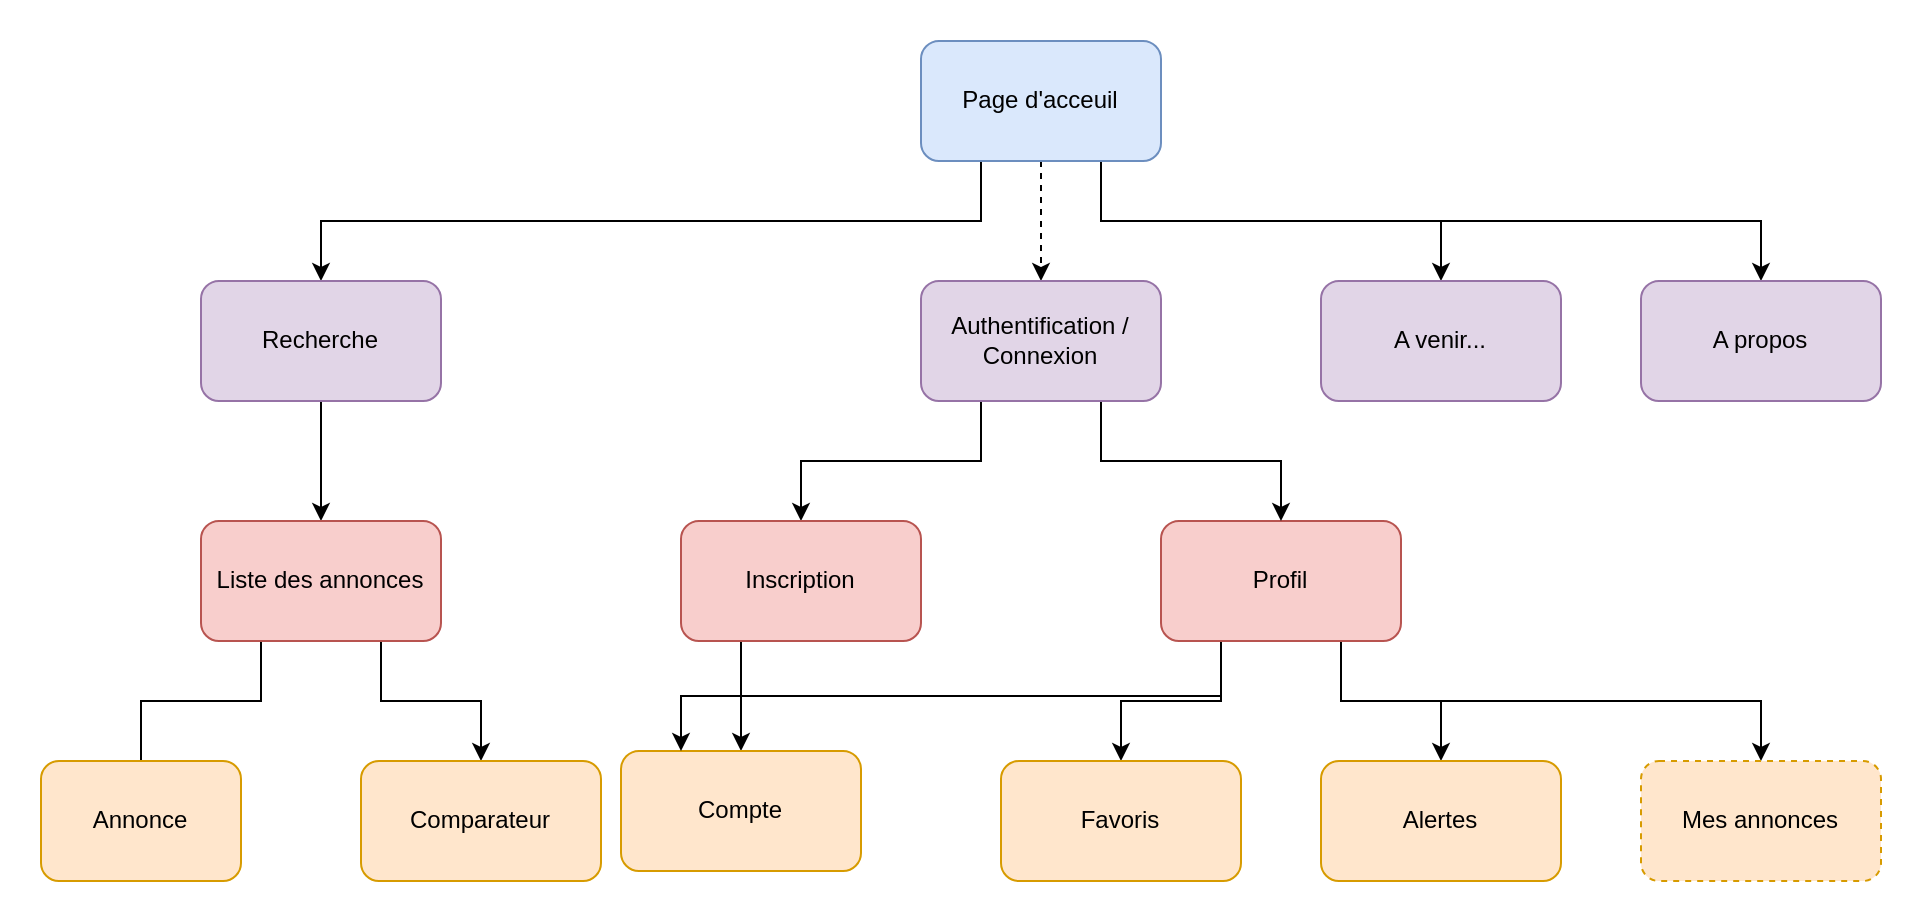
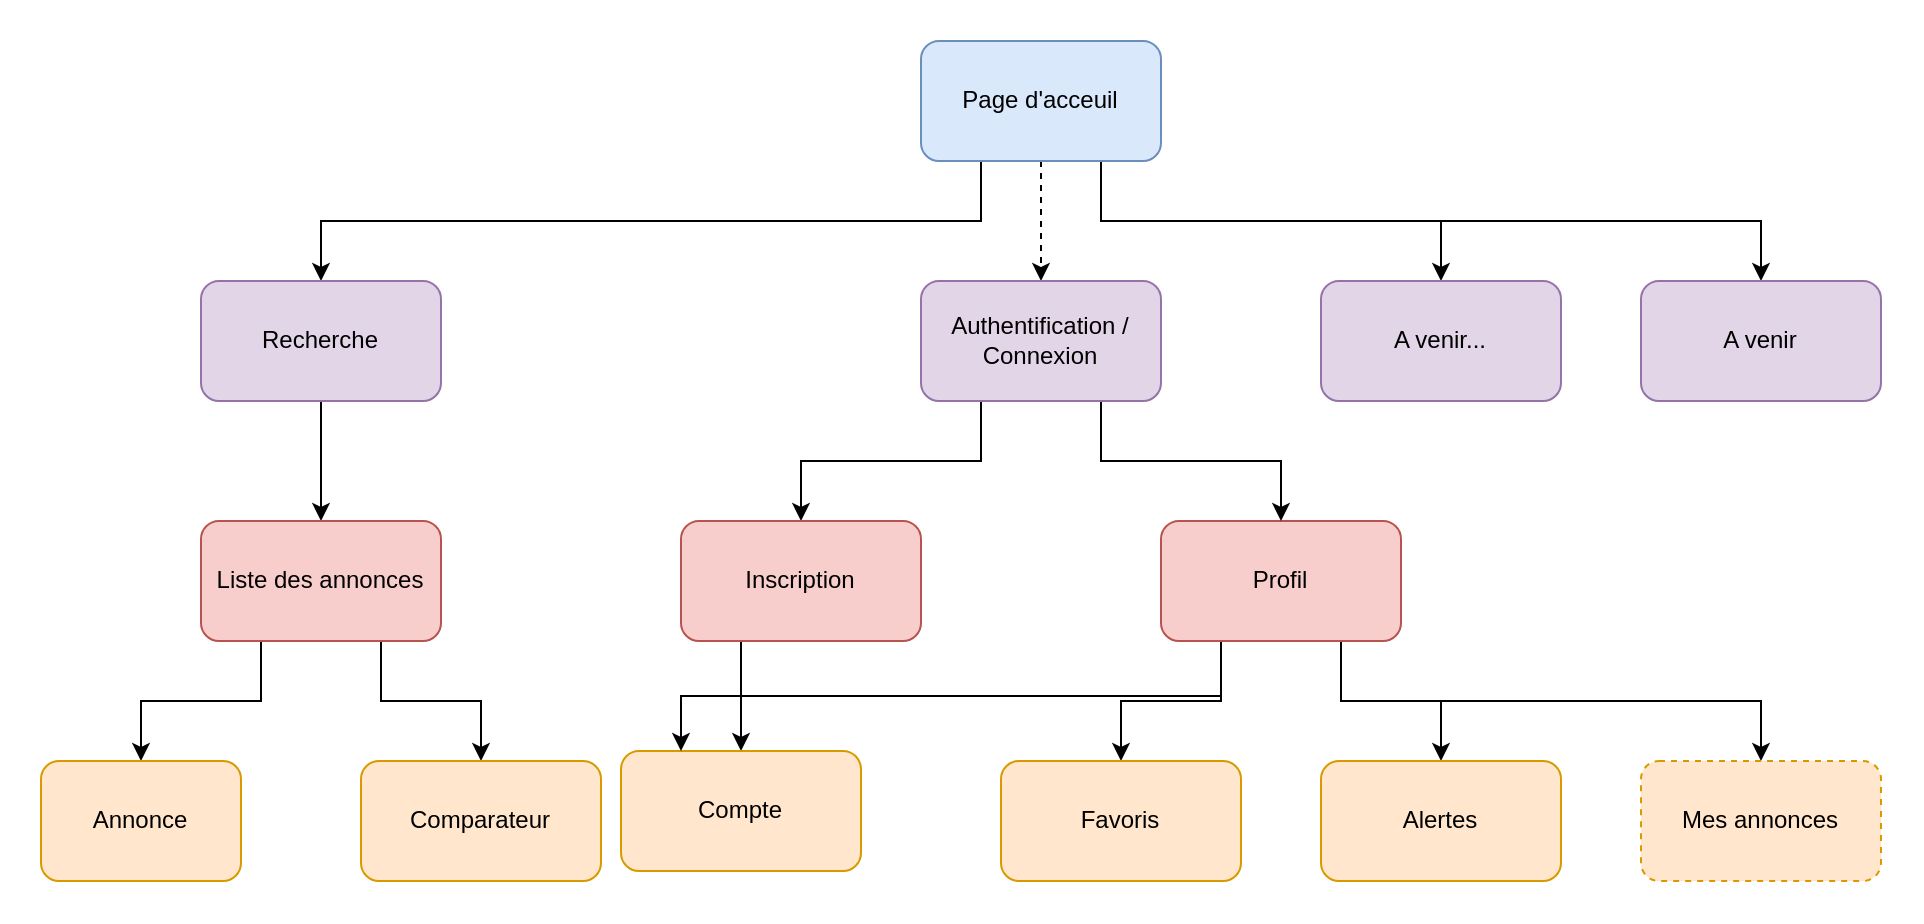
(1761, 341) -> (1761, 341)
(141, 751) -> (141, 746)
